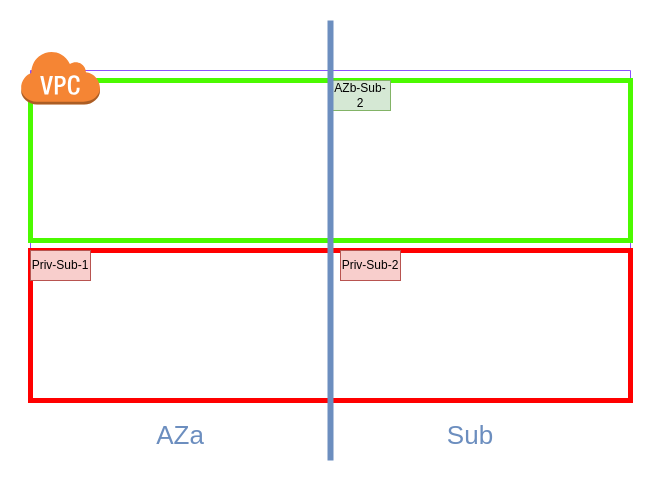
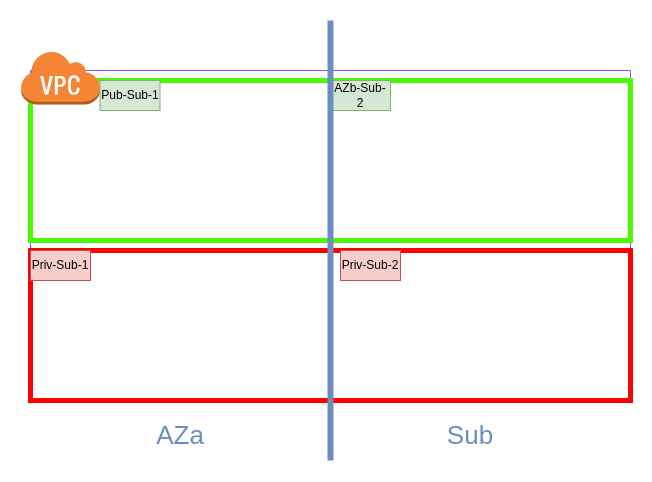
none -> (130, 96)
